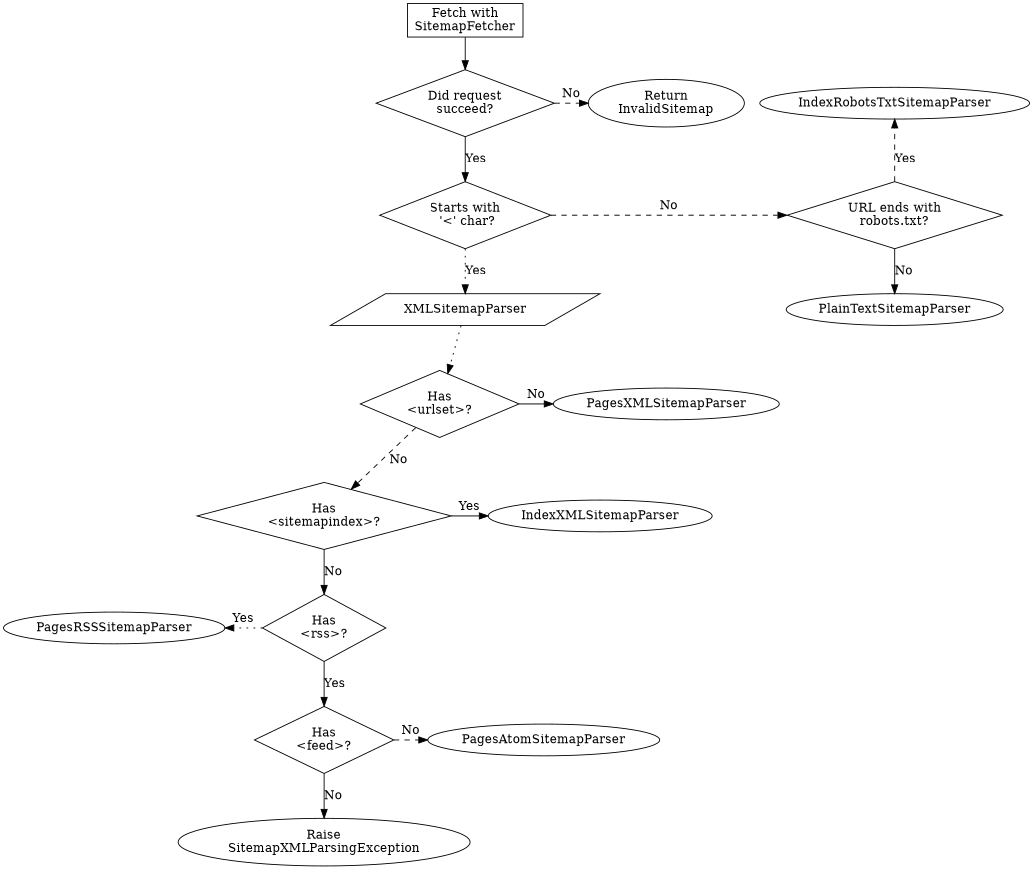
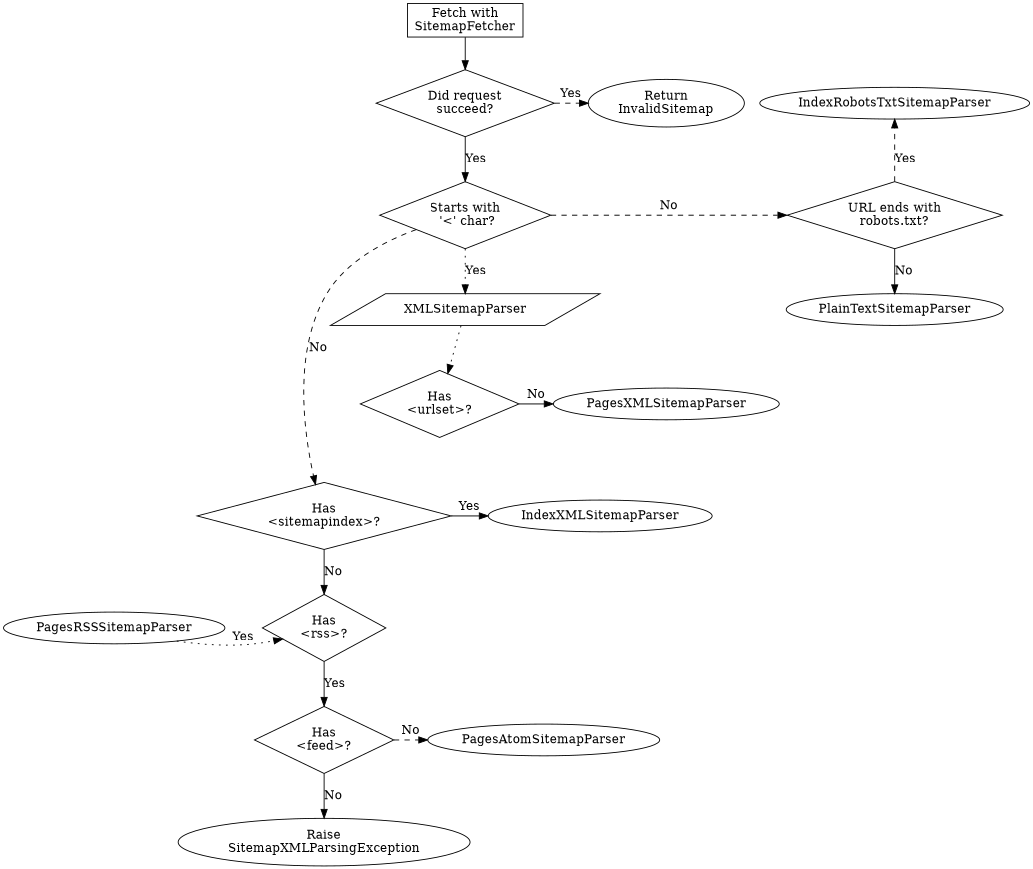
(571, 94) -> (571, 94)
(387, 455) -> (312, 328)
(248, 628) -> (225, 645)
